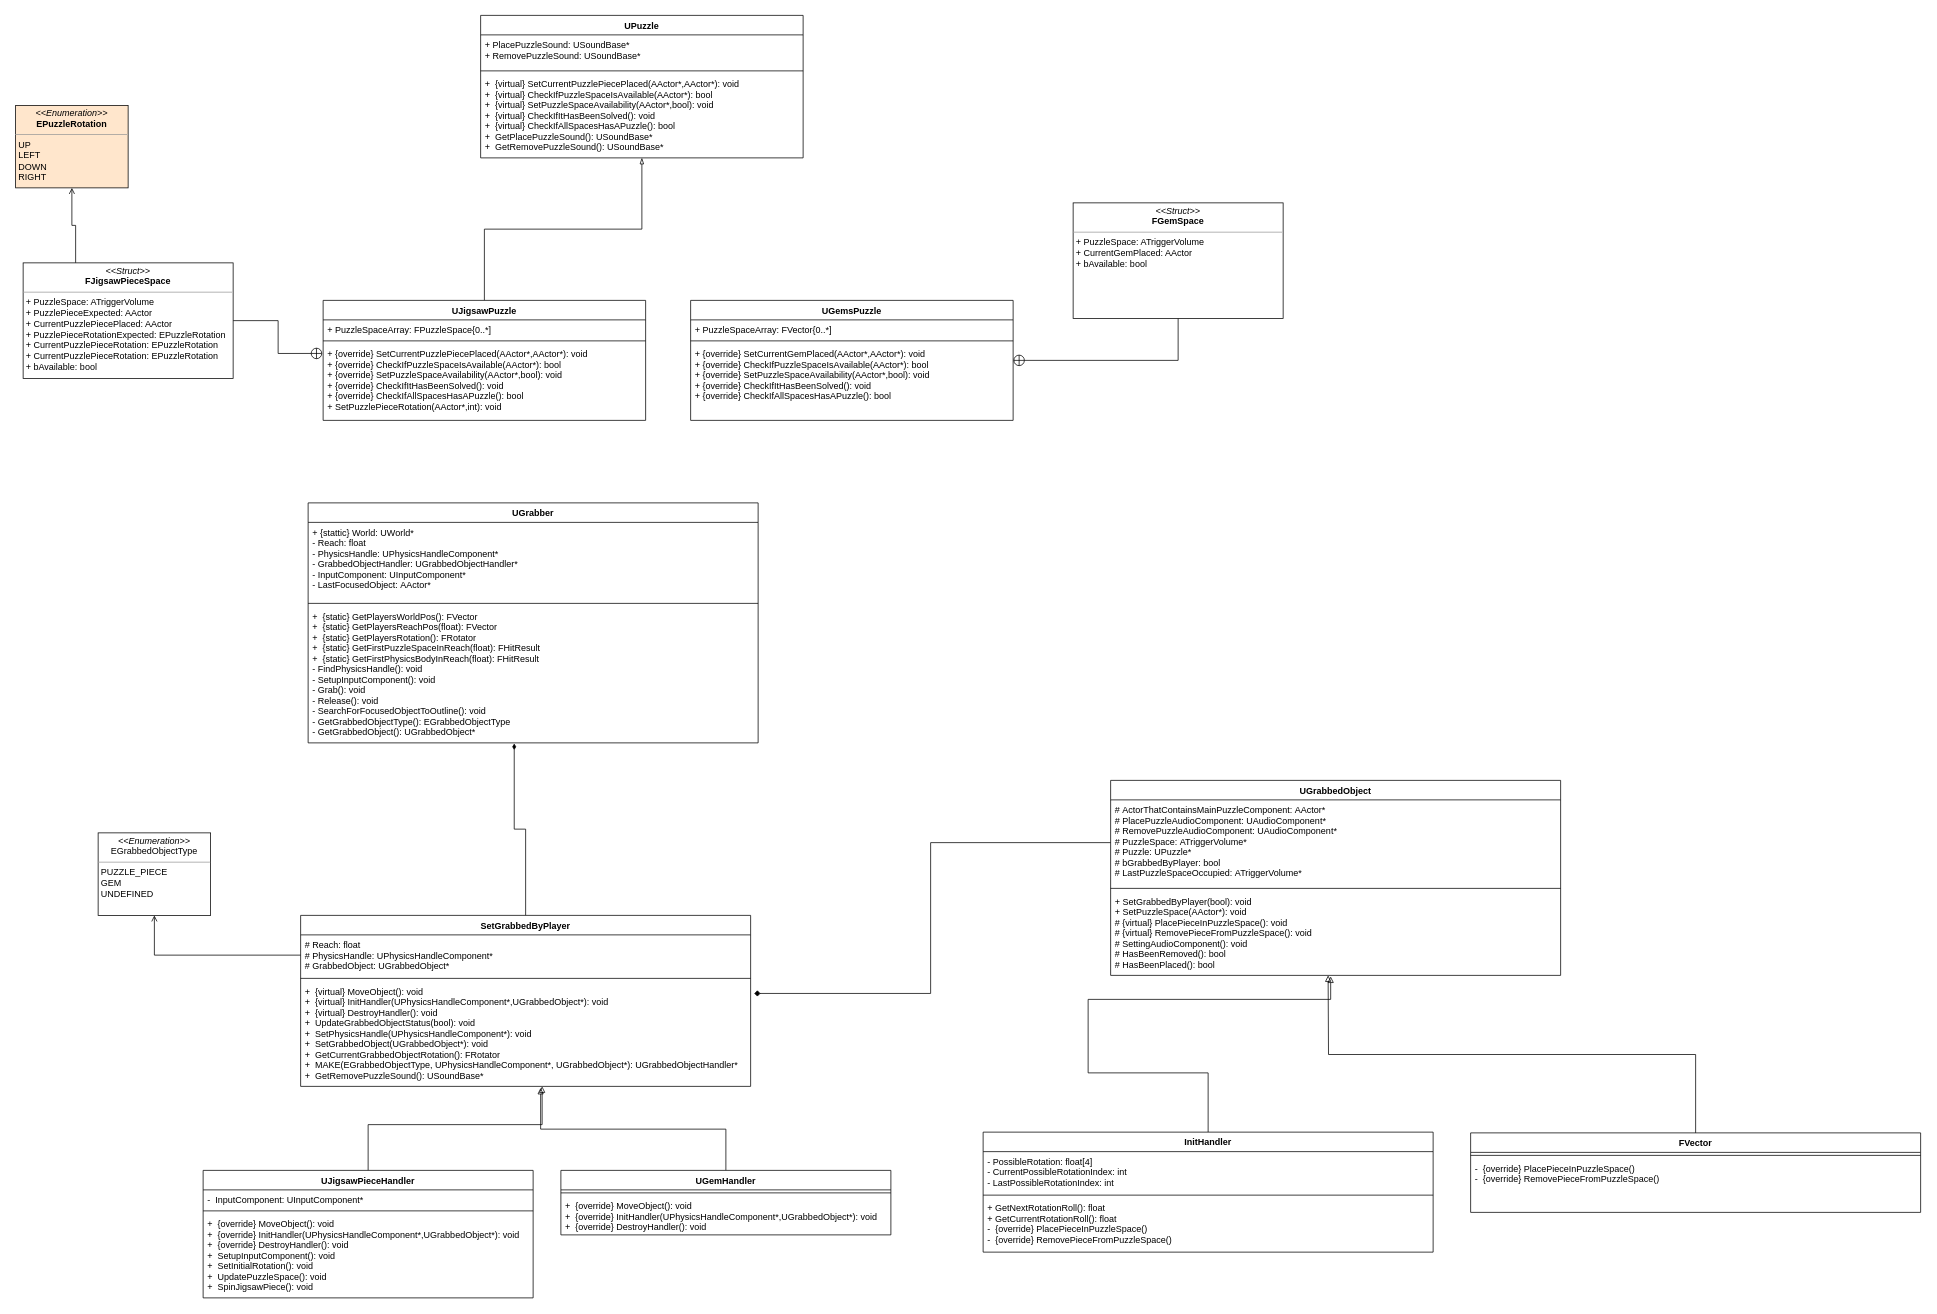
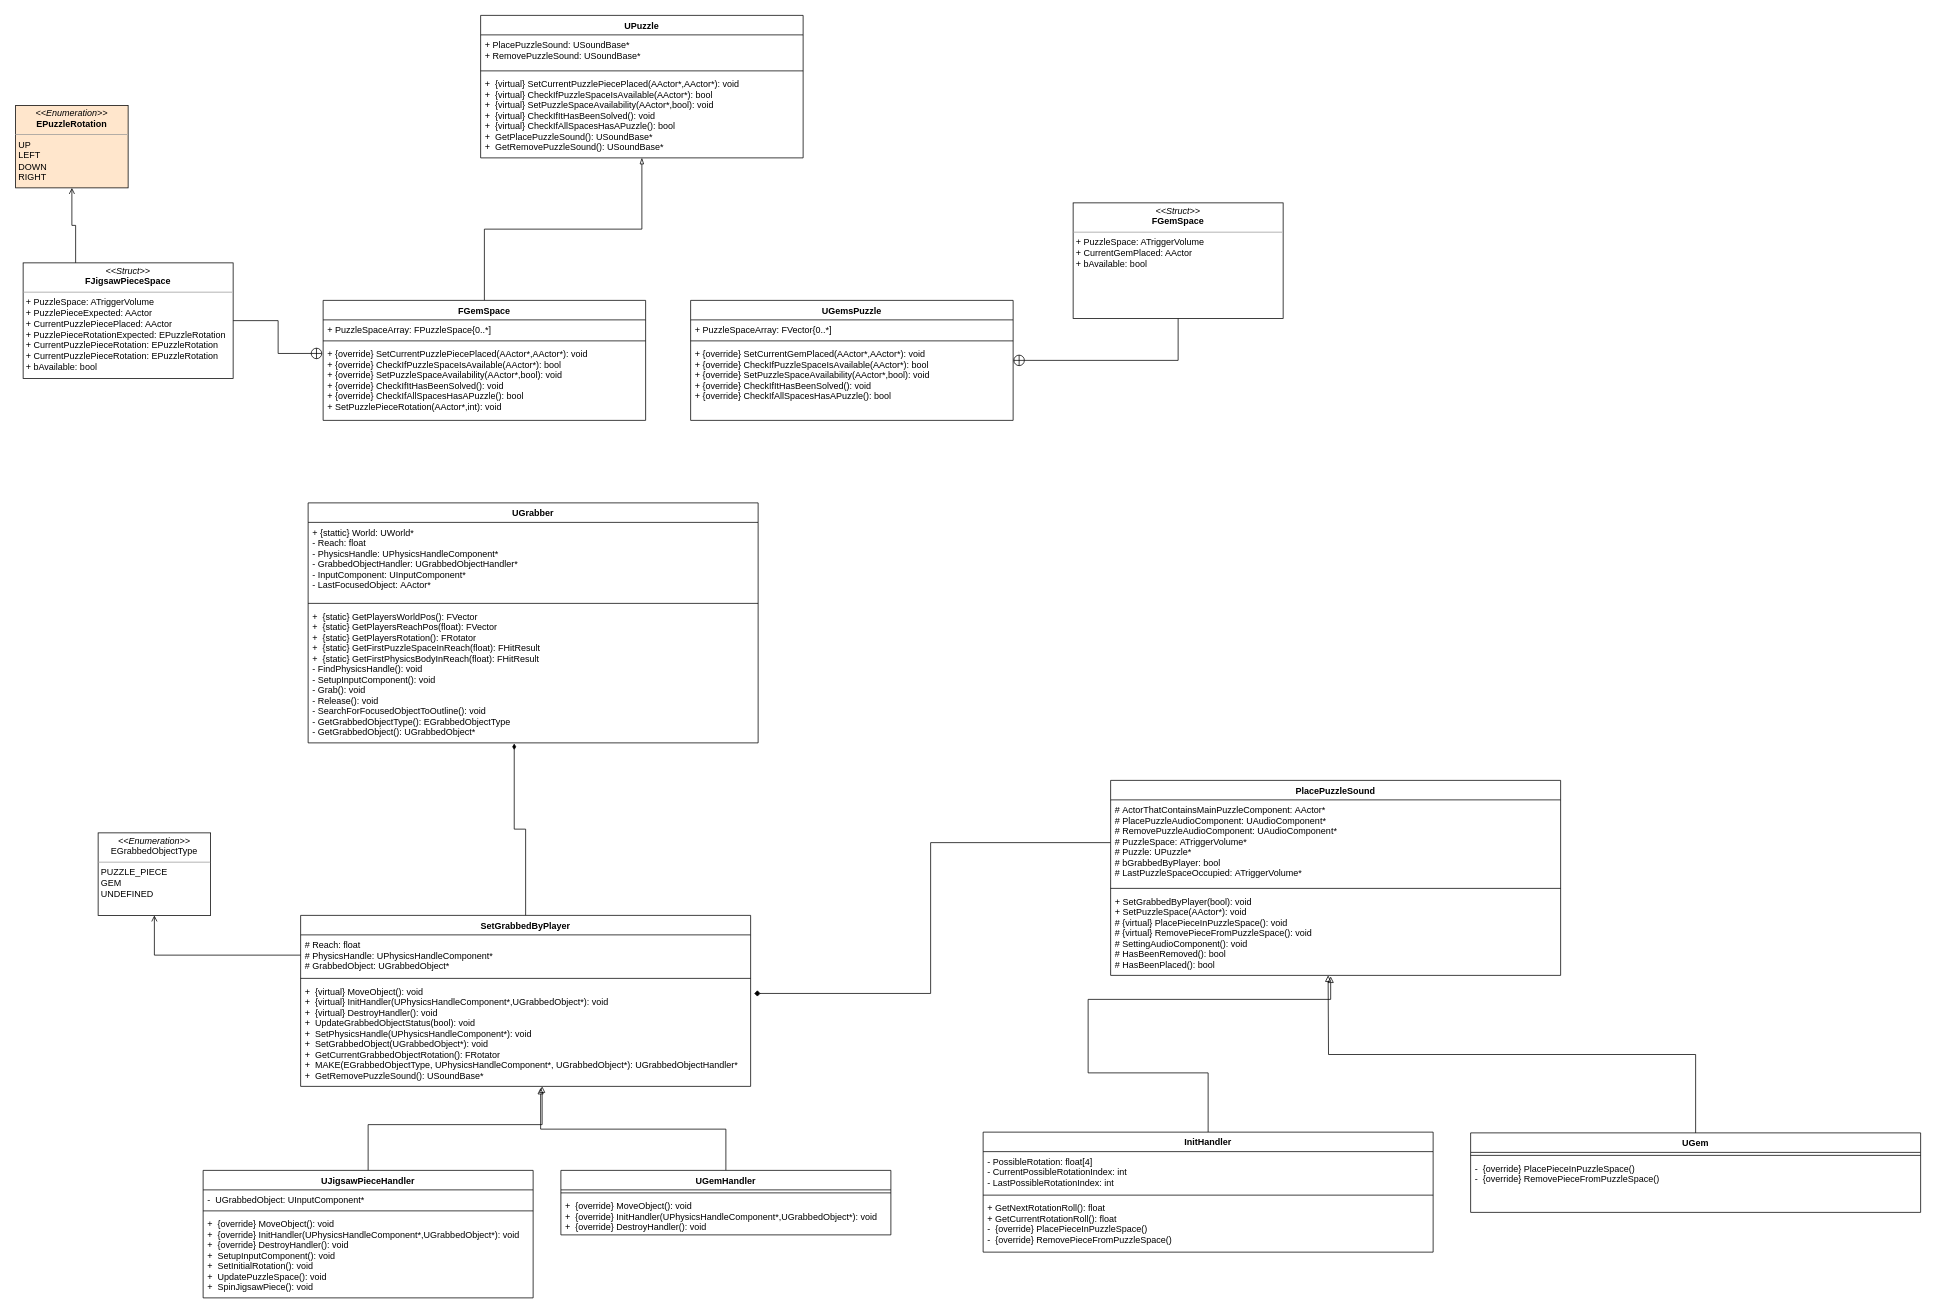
(484, 311) -> (484, 311)
(1335, 791) -> (1335, 791)
(1695, 1143) -> (1695, 1143)
(293, 1200) -> (293, 1200)
